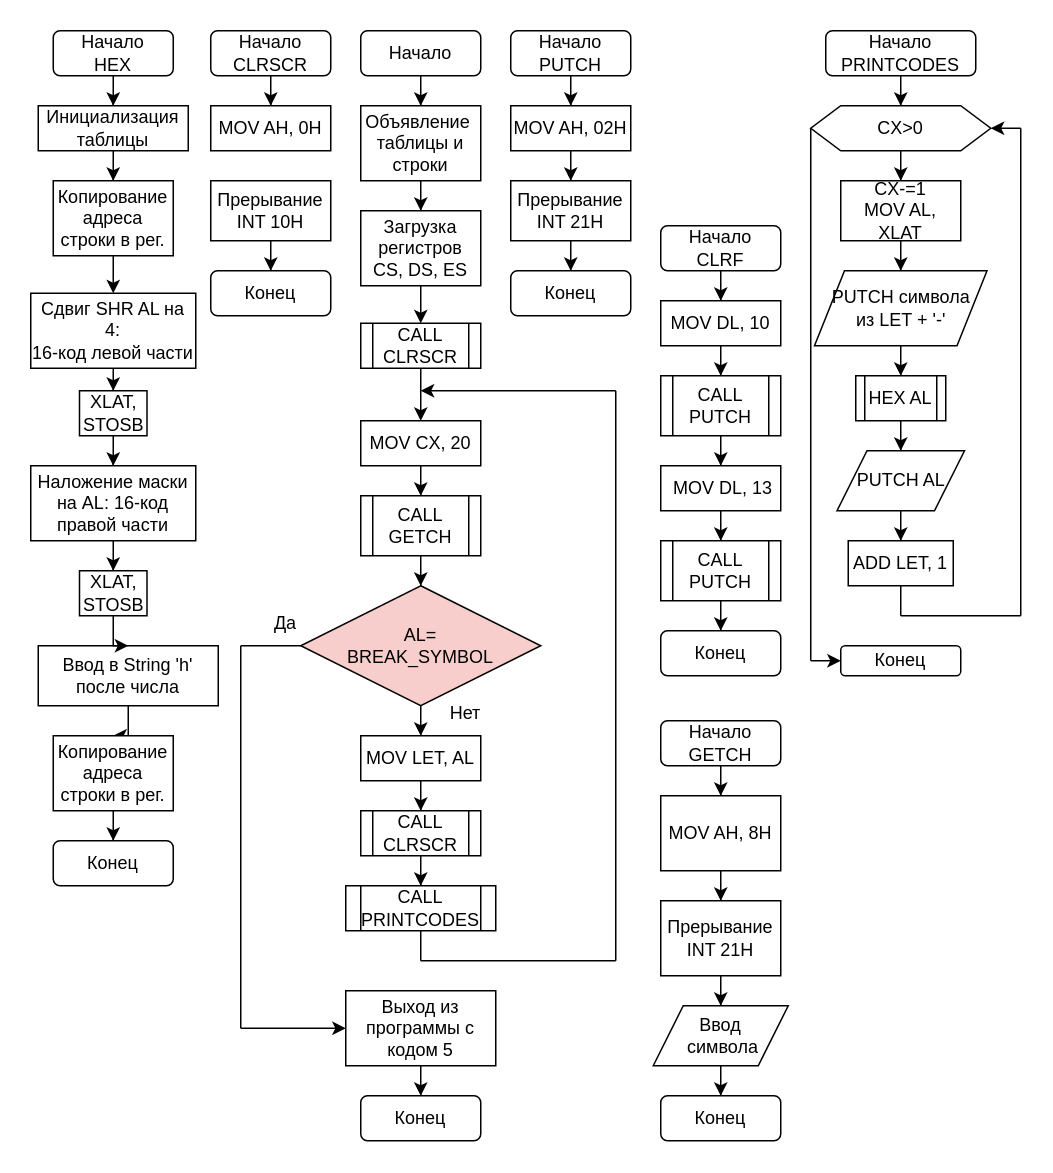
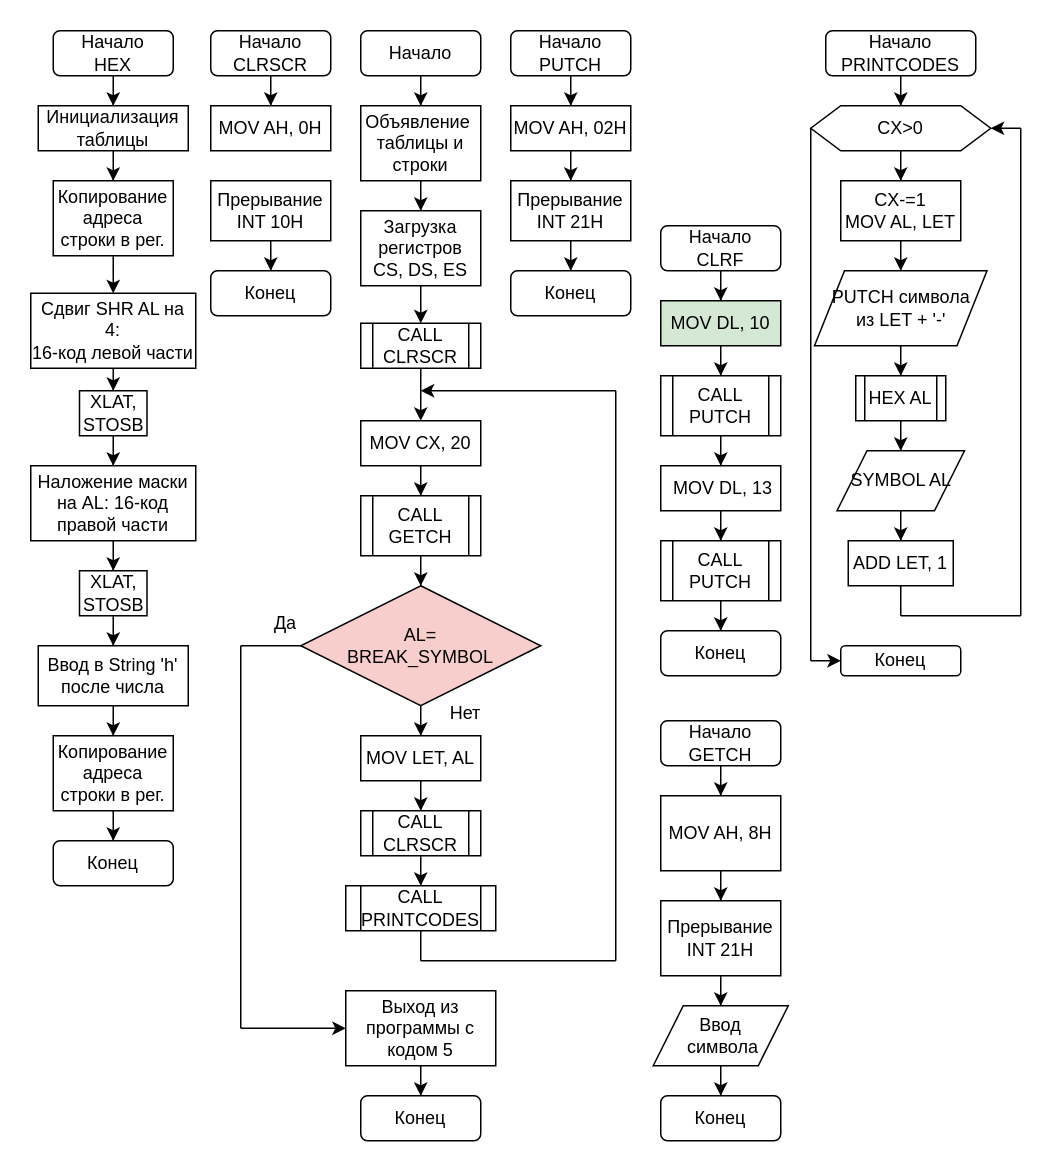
(901, 211) -> (901, 211)
(721, 323) -> (721, 323)
(902, 481) -> (902, 481)
(128, 676) -> (113, 676)
